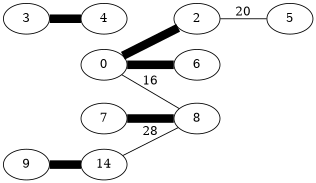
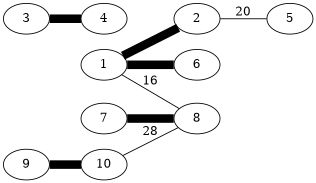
(104, 65) -> (104, 65)
(104, 165) -> (104, 165)
